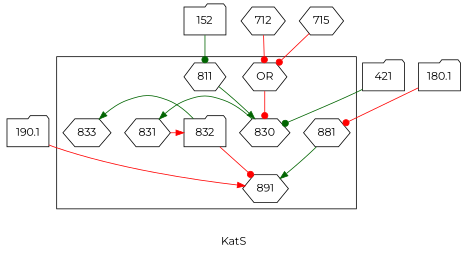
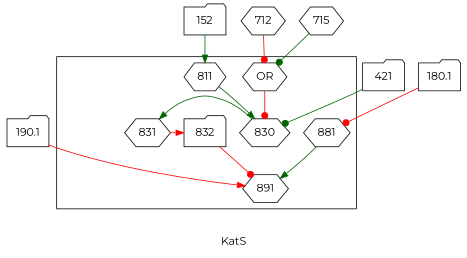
(205, 46) -> (205, 46)
(295, 47) -> (295, 47)
(87, 133) -> none
